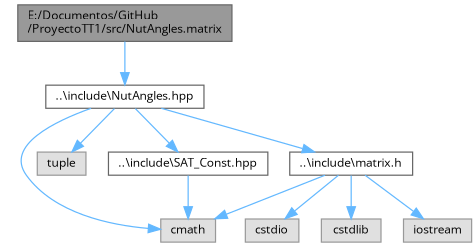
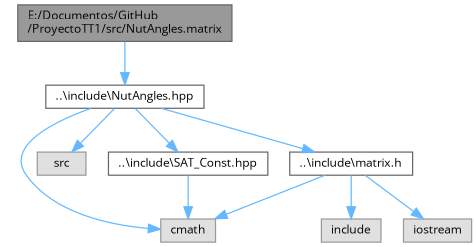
(62, 164) -> (62, 164)
(272, 231) -> none
(351, 231) -> (351, 231)
